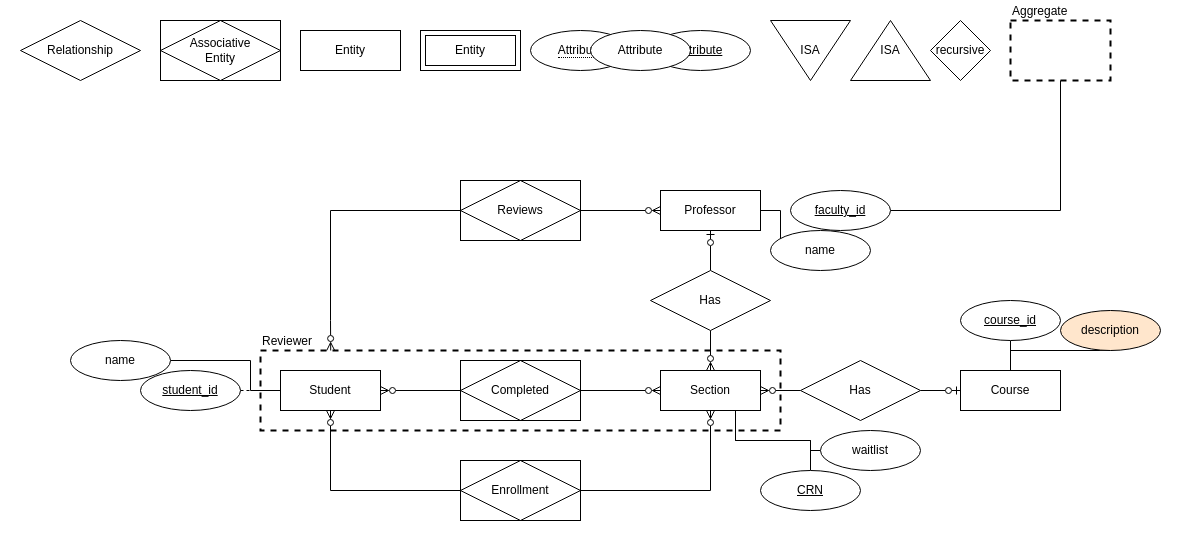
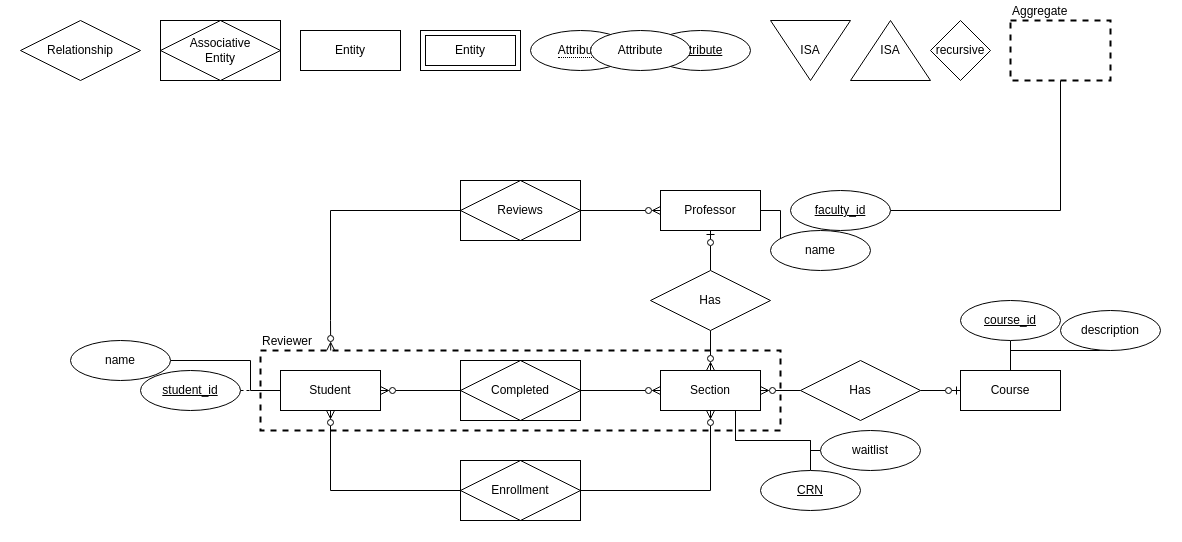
(1111, 331) -> (1111, 331)
